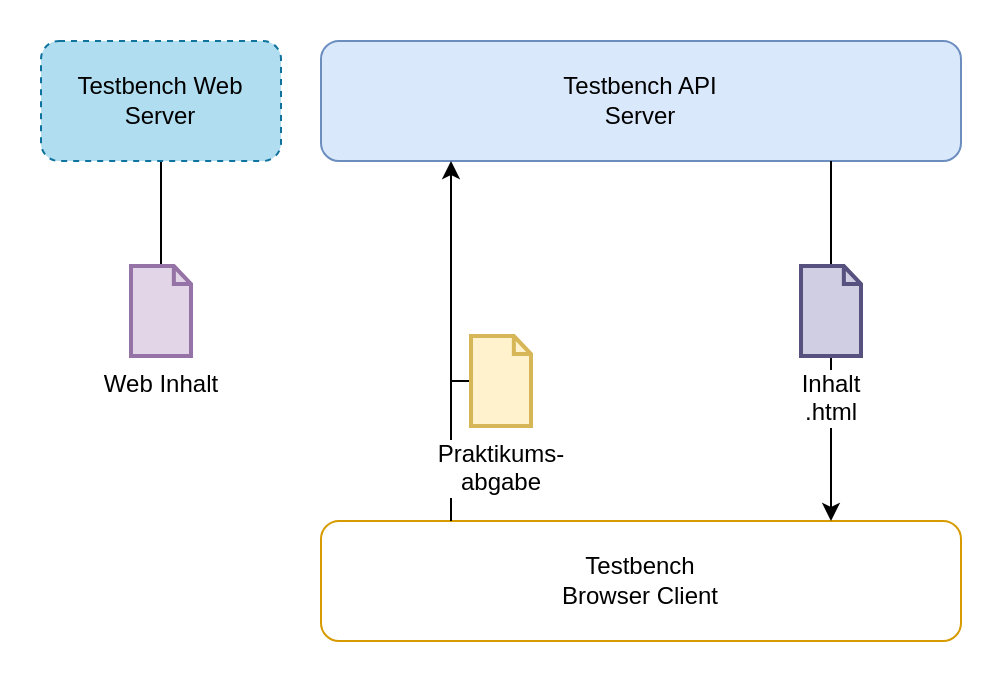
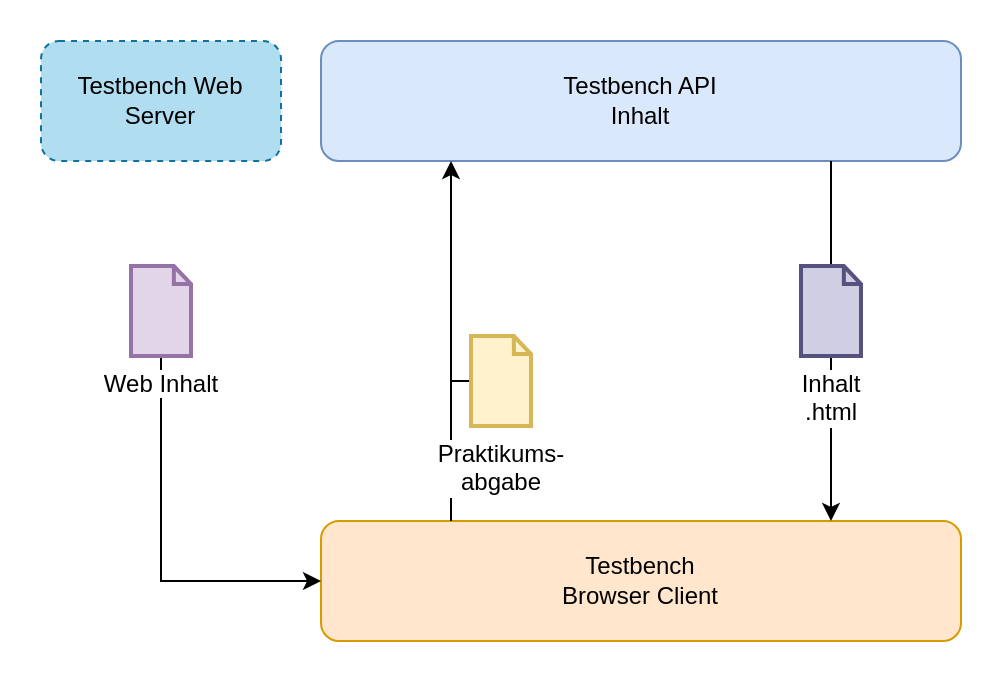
(641, 101) -> (641, 101)
(161, 213) -> none
none -> (161, 562)
(641, 581) -> (641, 581)
